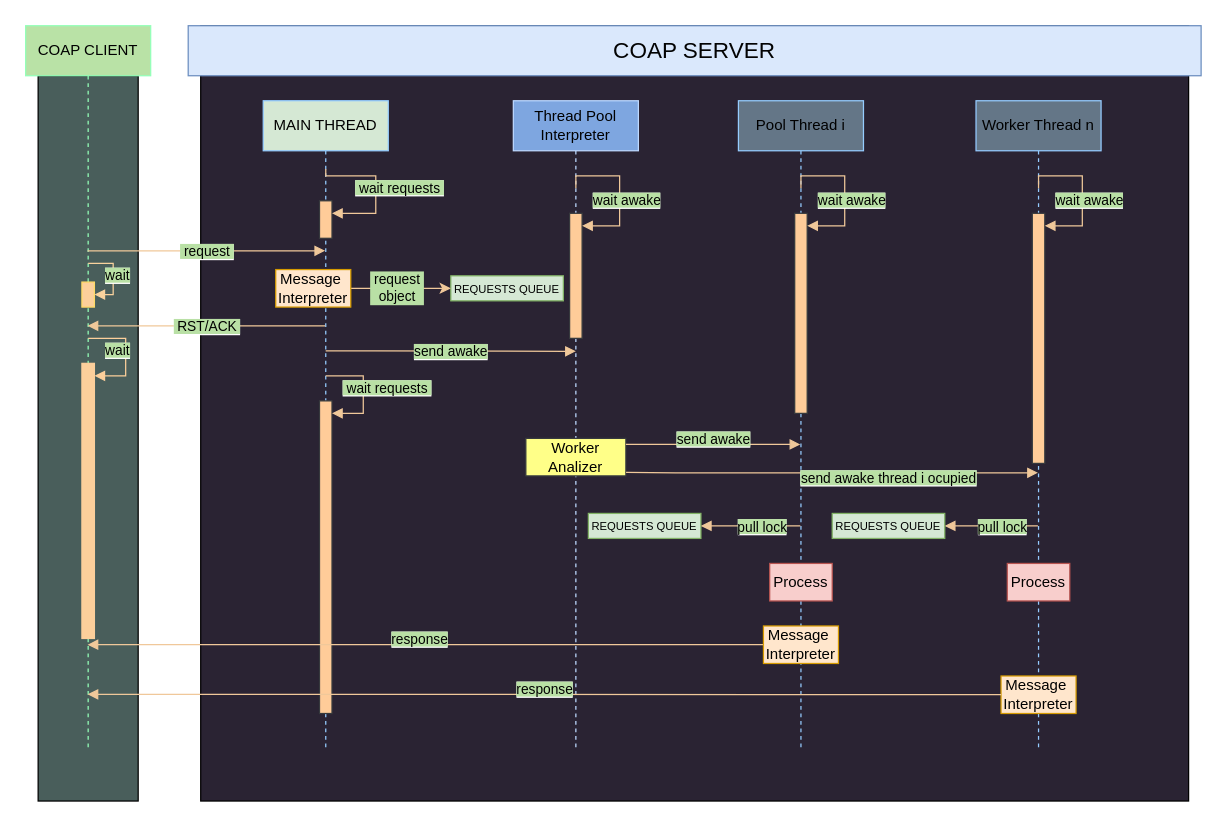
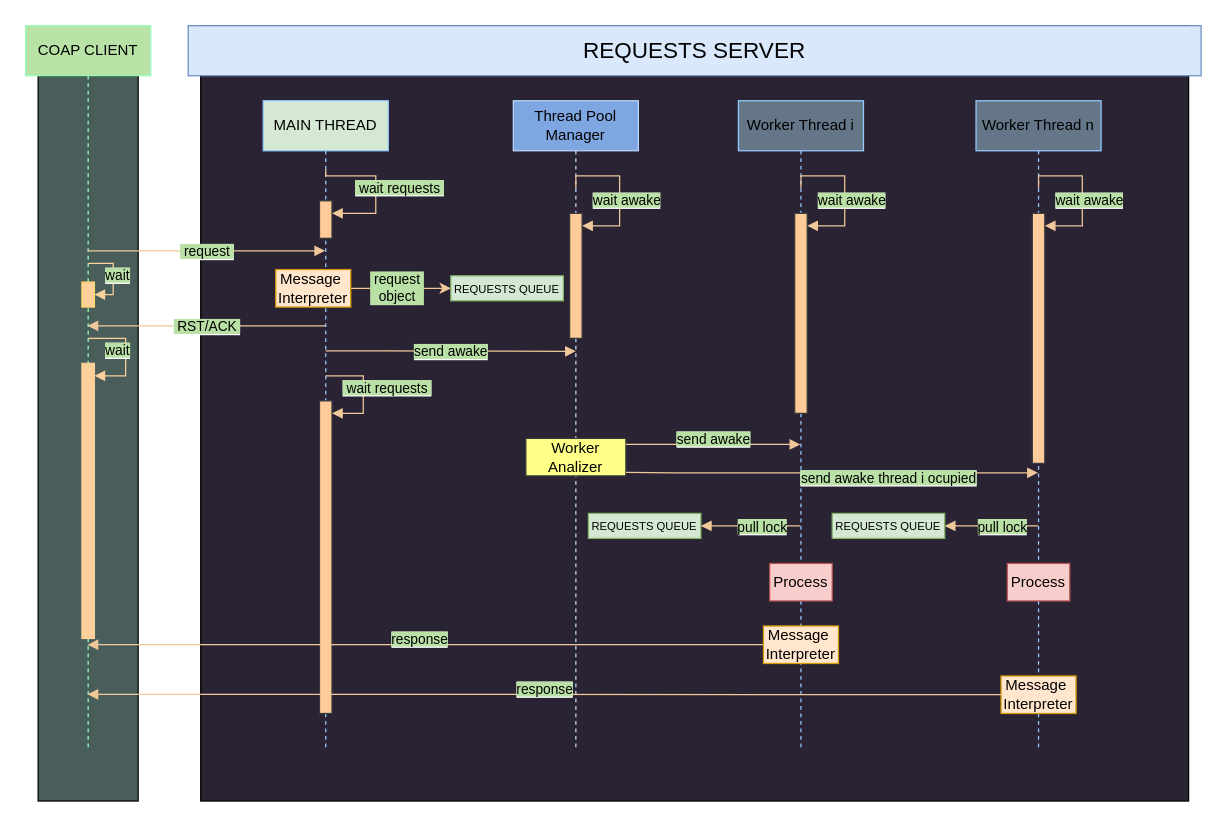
(694, 51) -> (694, 51)
(576, 126) -> (576, 126)
(801, 126) -> (801, 126)
